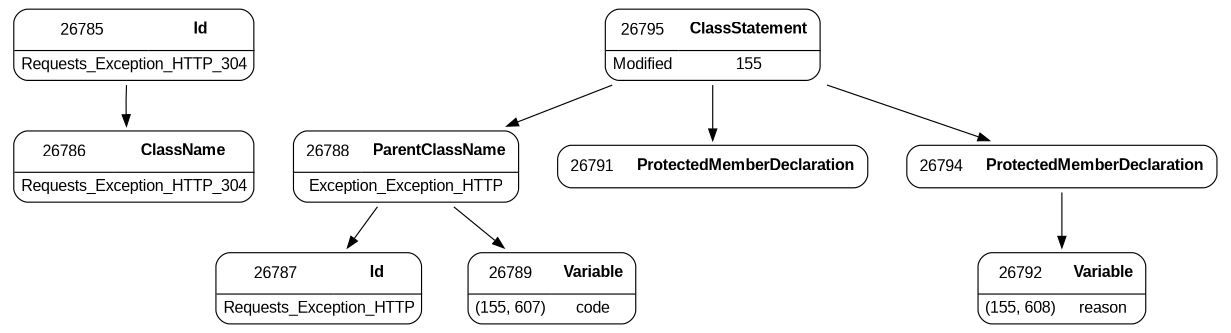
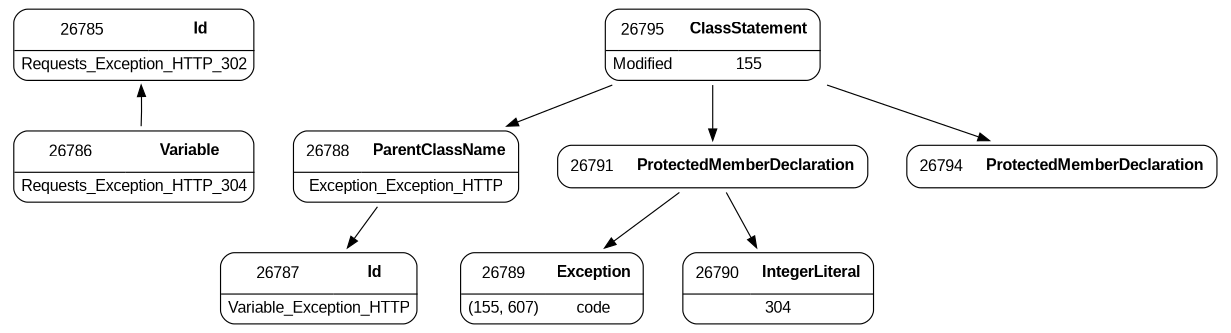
(134, 64) -> (134, 64)
(126, 100) -> (142, 112)
(183, 150) -> (190, 150)
(474, 224) -> (647, 217)
(593, 272) -> (594, 272)
none -> (778, 288)
(1062, 288) -> none
(319, 308) -> (319, 308)
